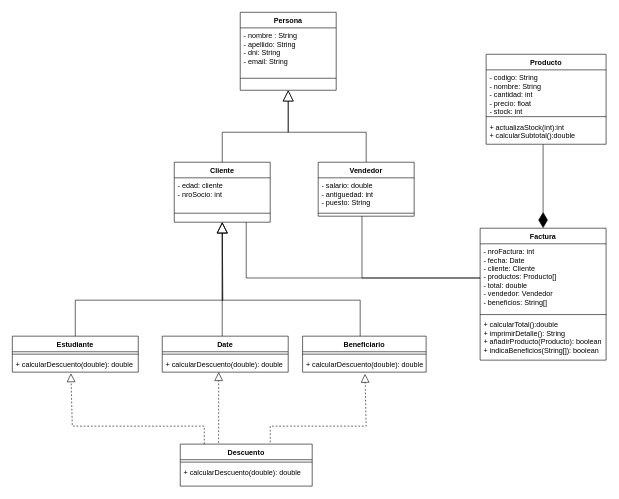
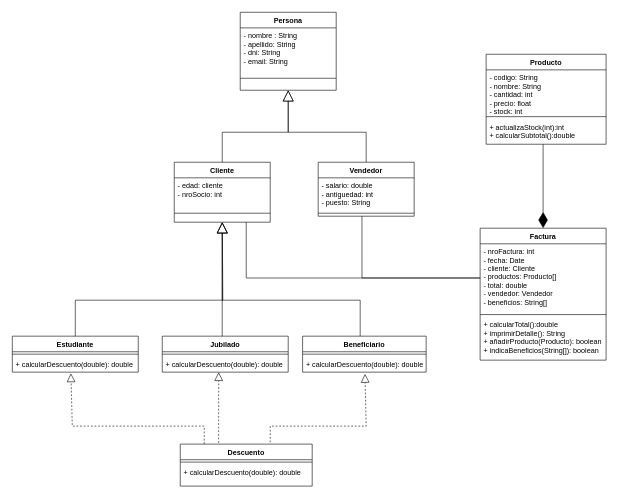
(225, 344) -> (225, 344)
